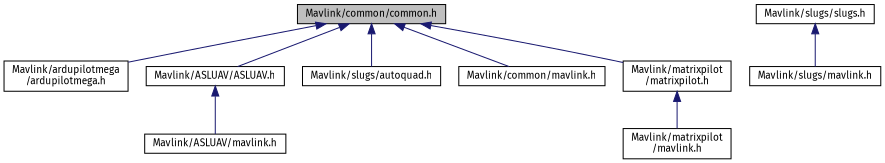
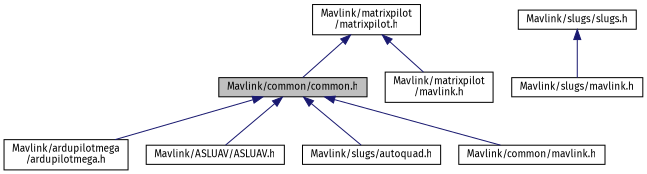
(527, 43) -> (323, 60)
(215, 144) -> none
